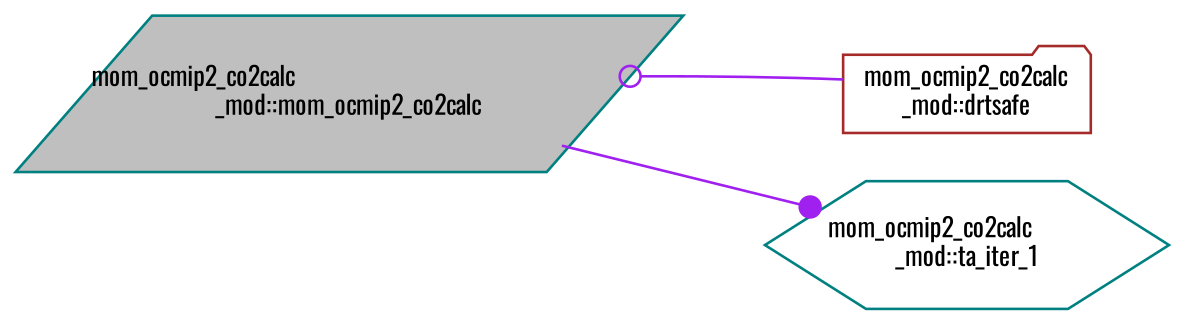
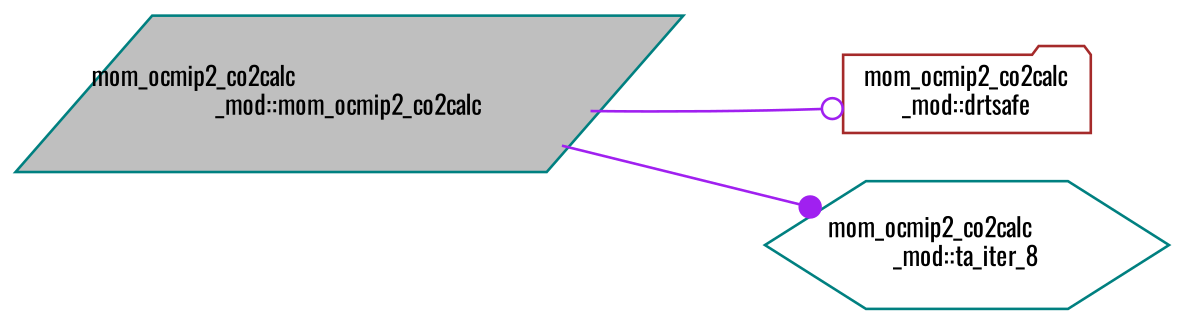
(742, 77) -> (706, 111)
(967, 245) -> (967, 245)
